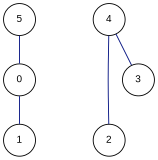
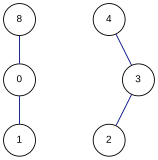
(20, 20) -> (20, 20)
(108, 80) -> (124, 110)
